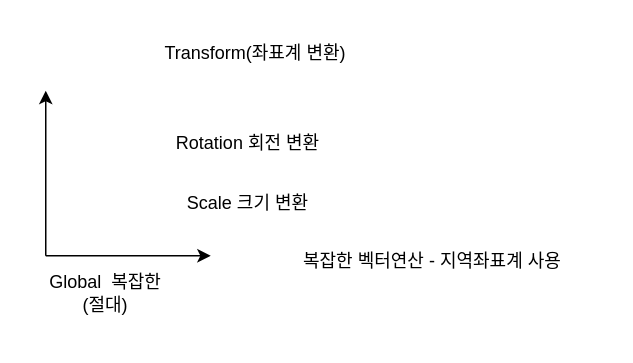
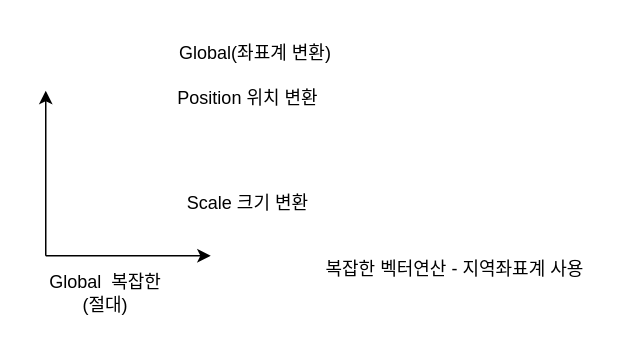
(256, 53) -> (256, 53)
none -> (248, 98)
(248, 143) -> none
(451, 286) -> (473, 293)
